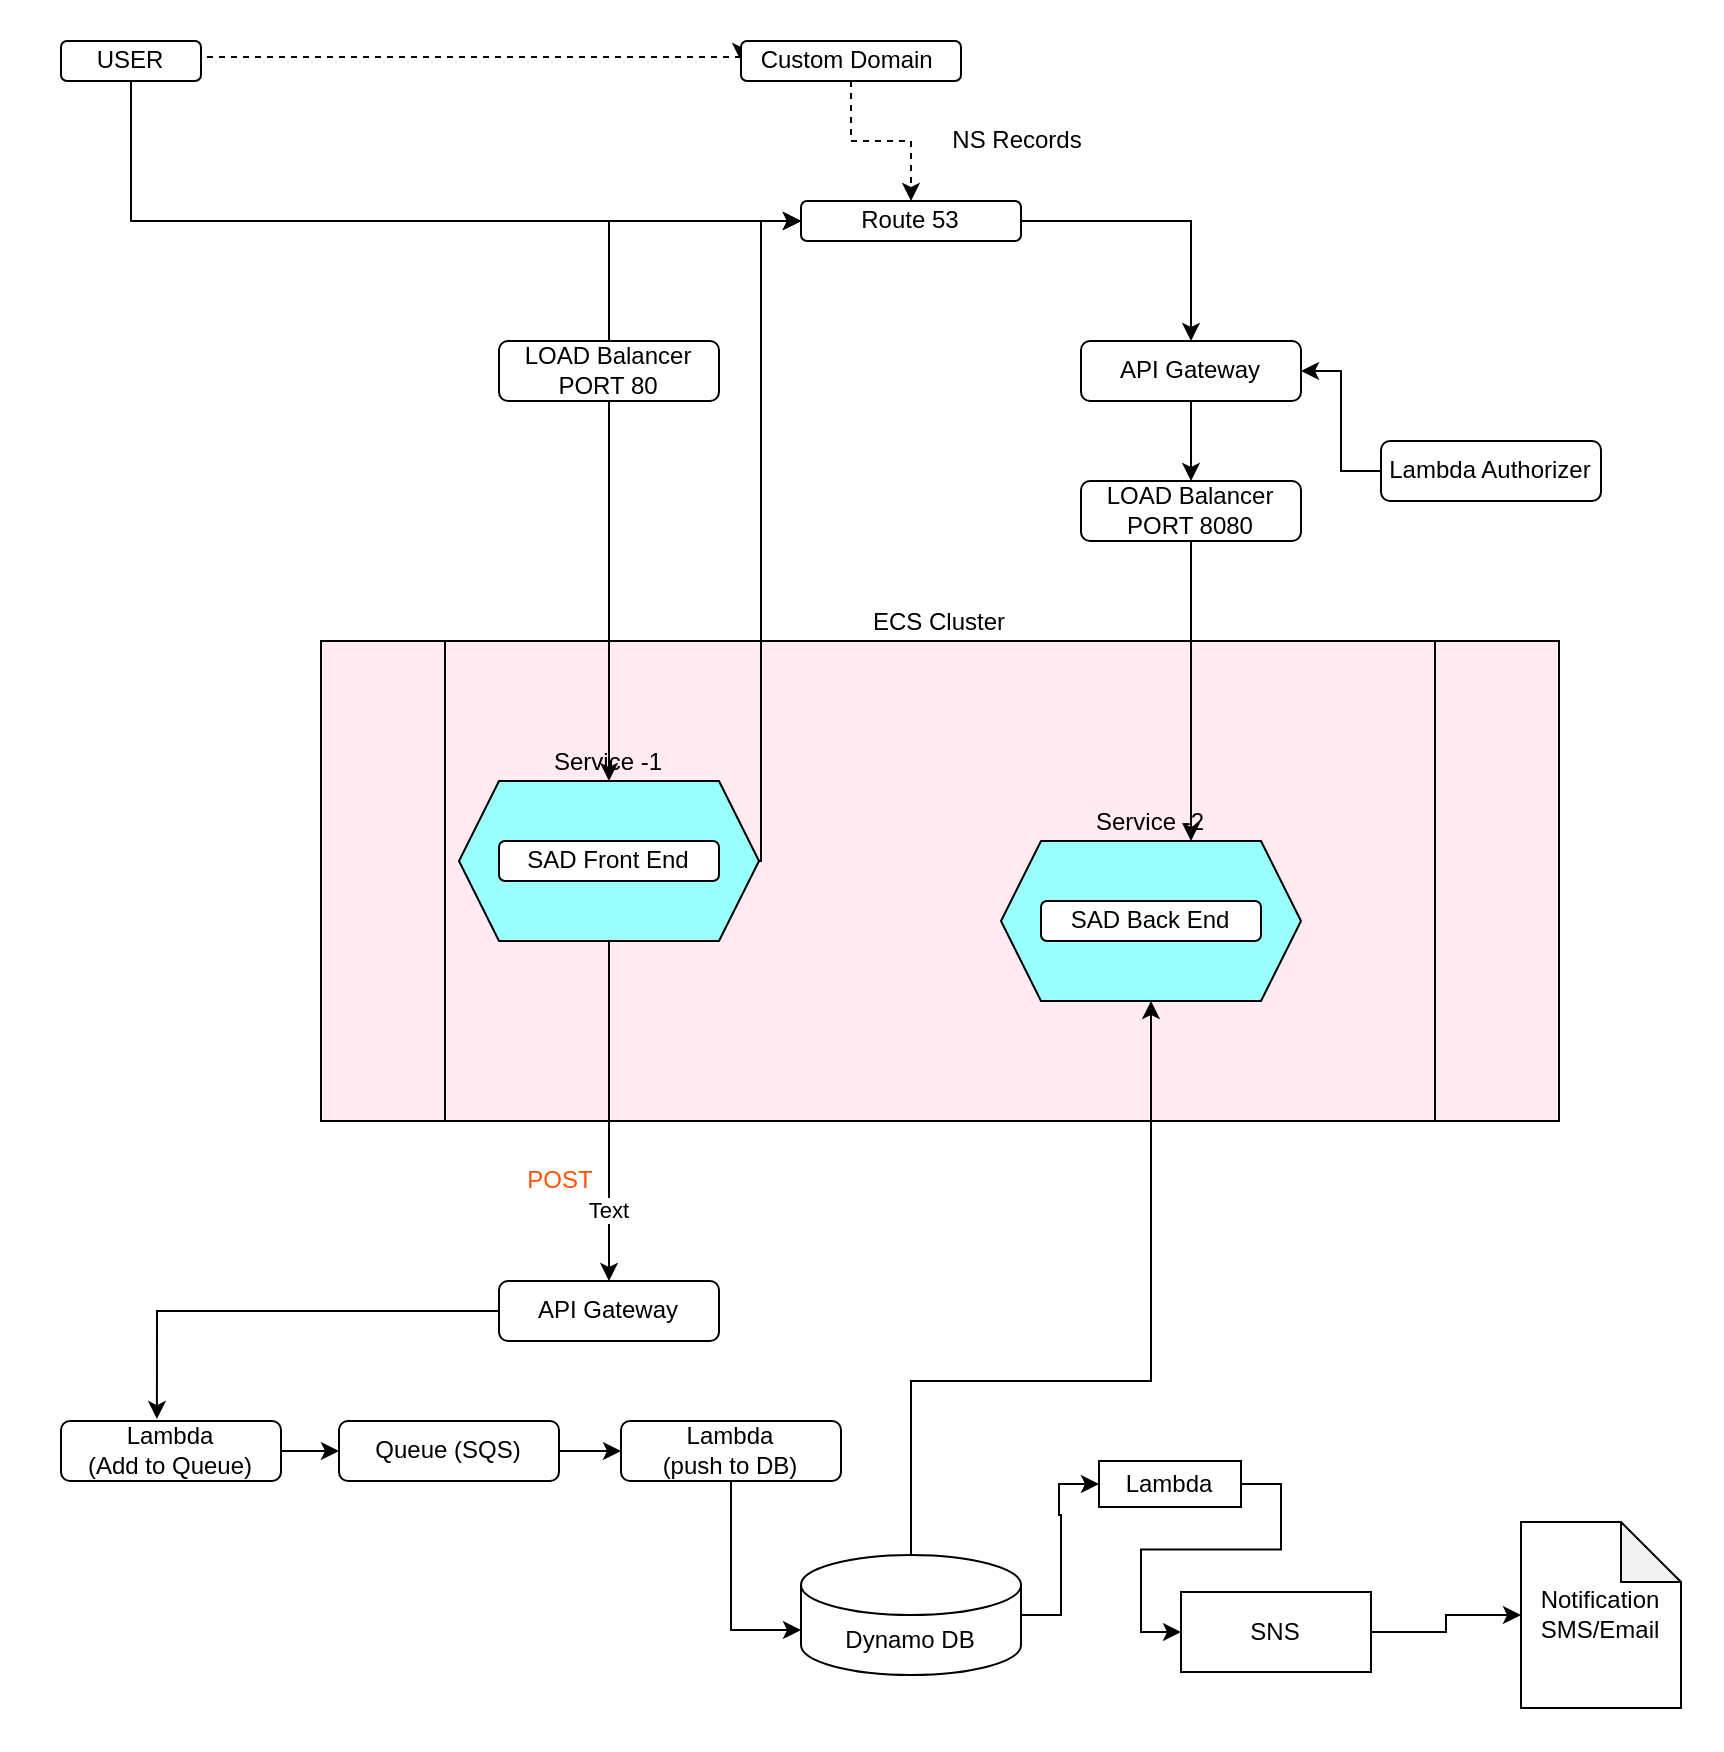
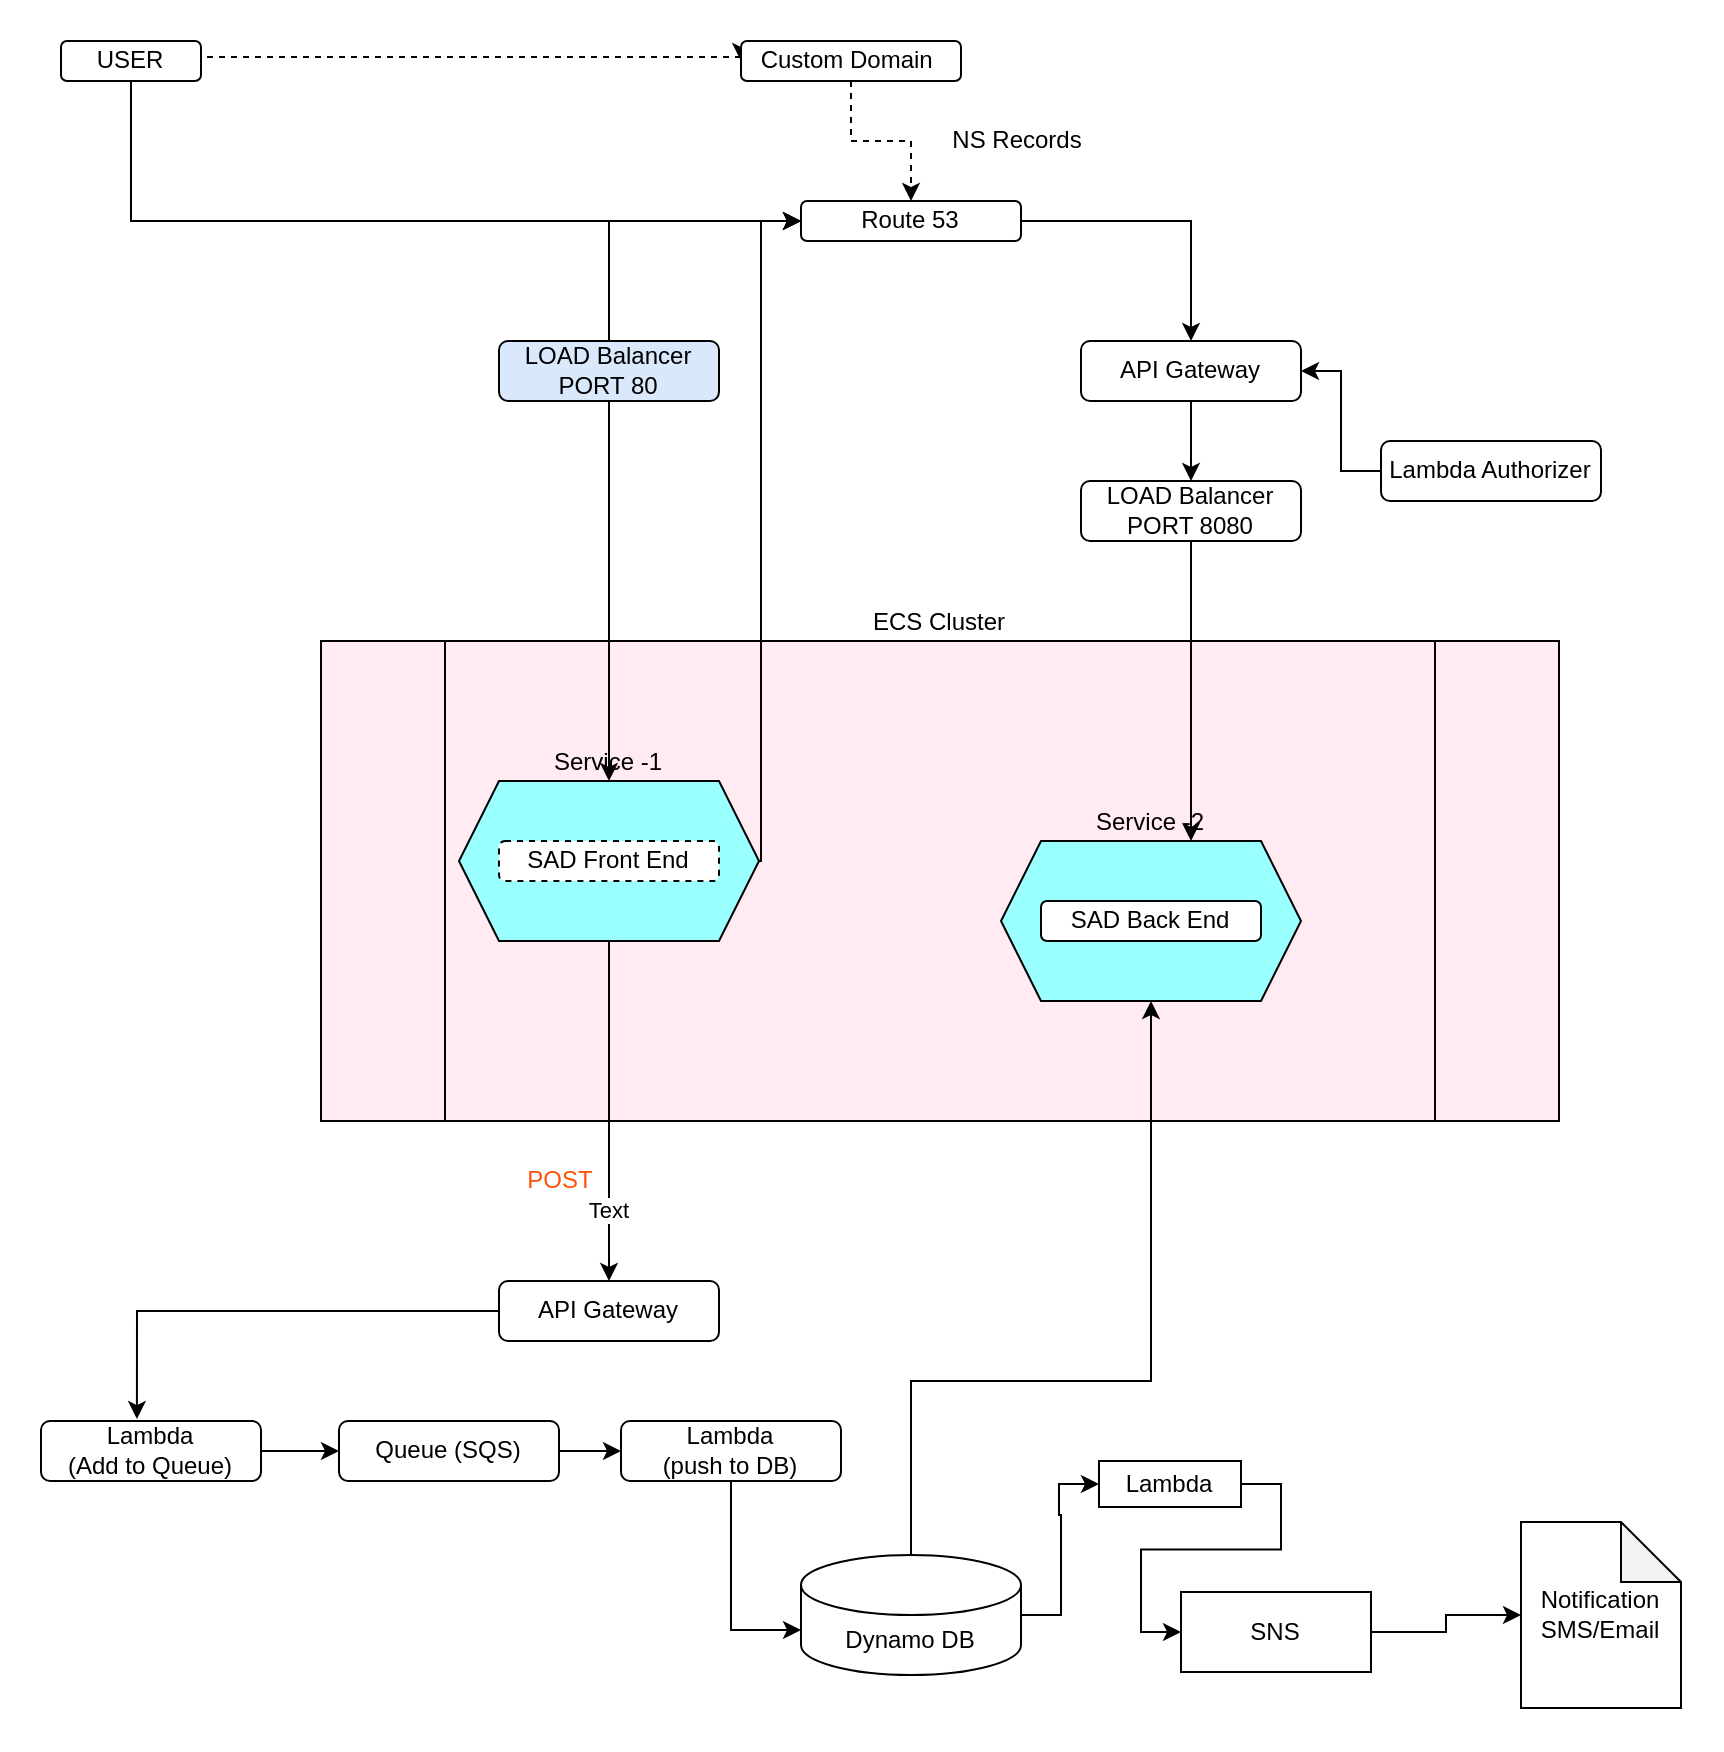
(609, 371) -> (609, 371)
(609, 861) -> (609, 861)
(171, 1451) -> (151, 1451)
